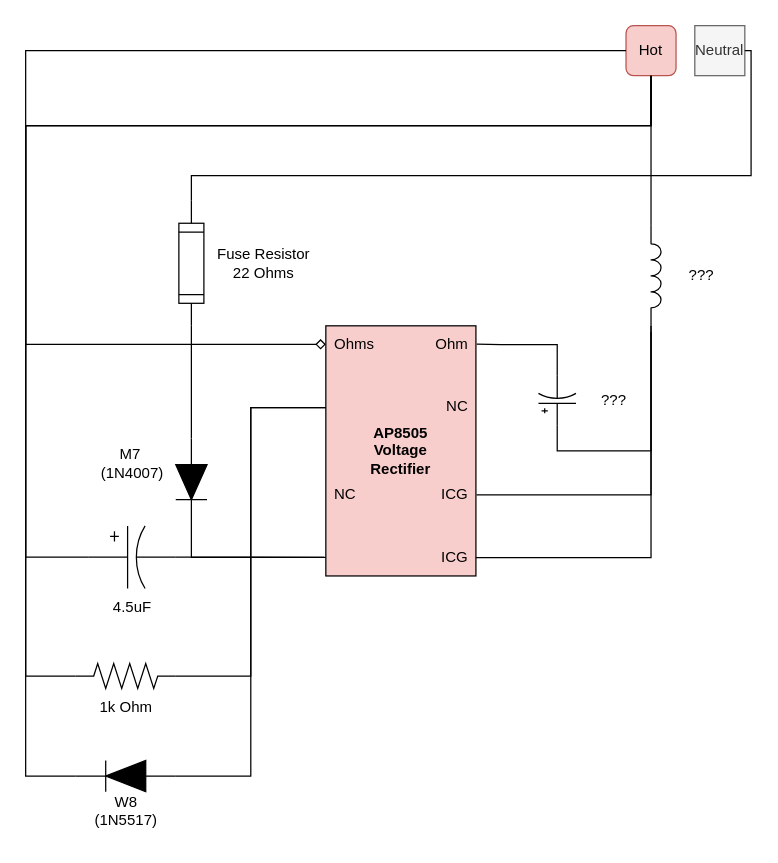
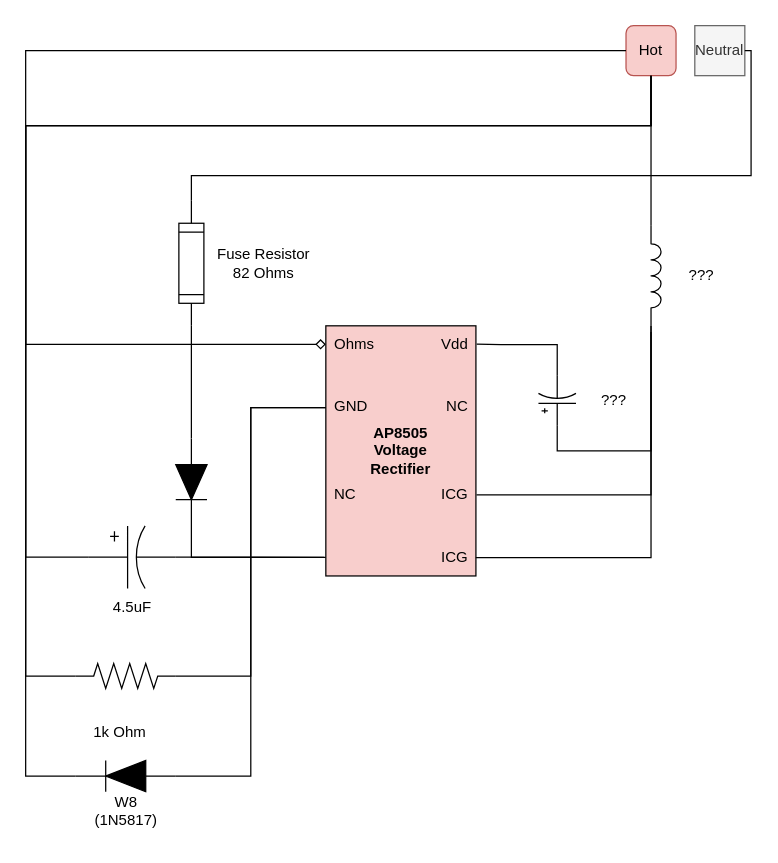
(264, 263) -> (264, 263)
(456, 344) -> (456, 344)
none -> (363, 407)
(132, 463) -> none
(126, 707) -> (119, 732)
(126, 811) -> (126, 811)
